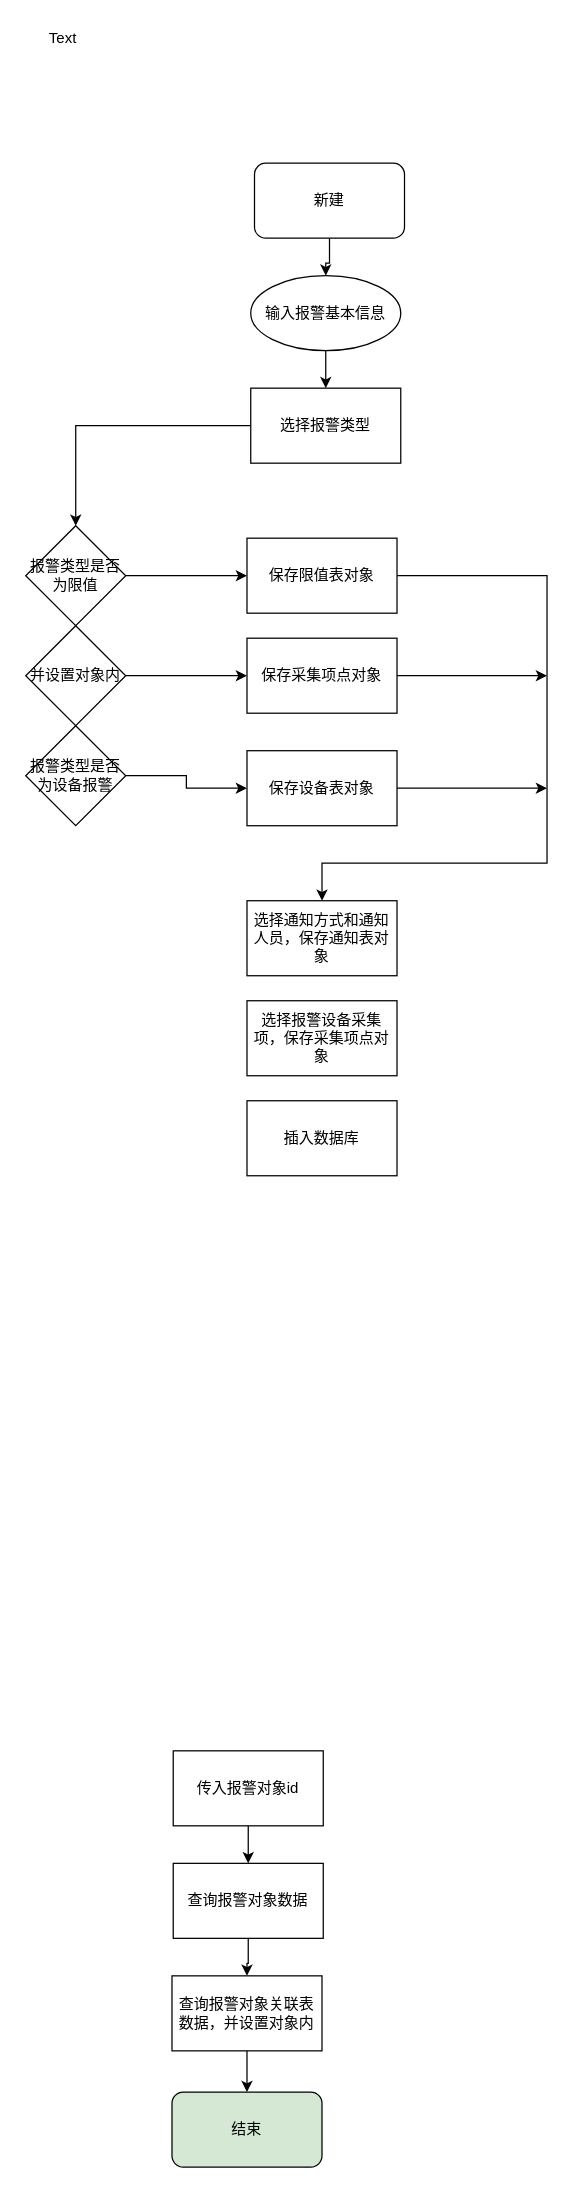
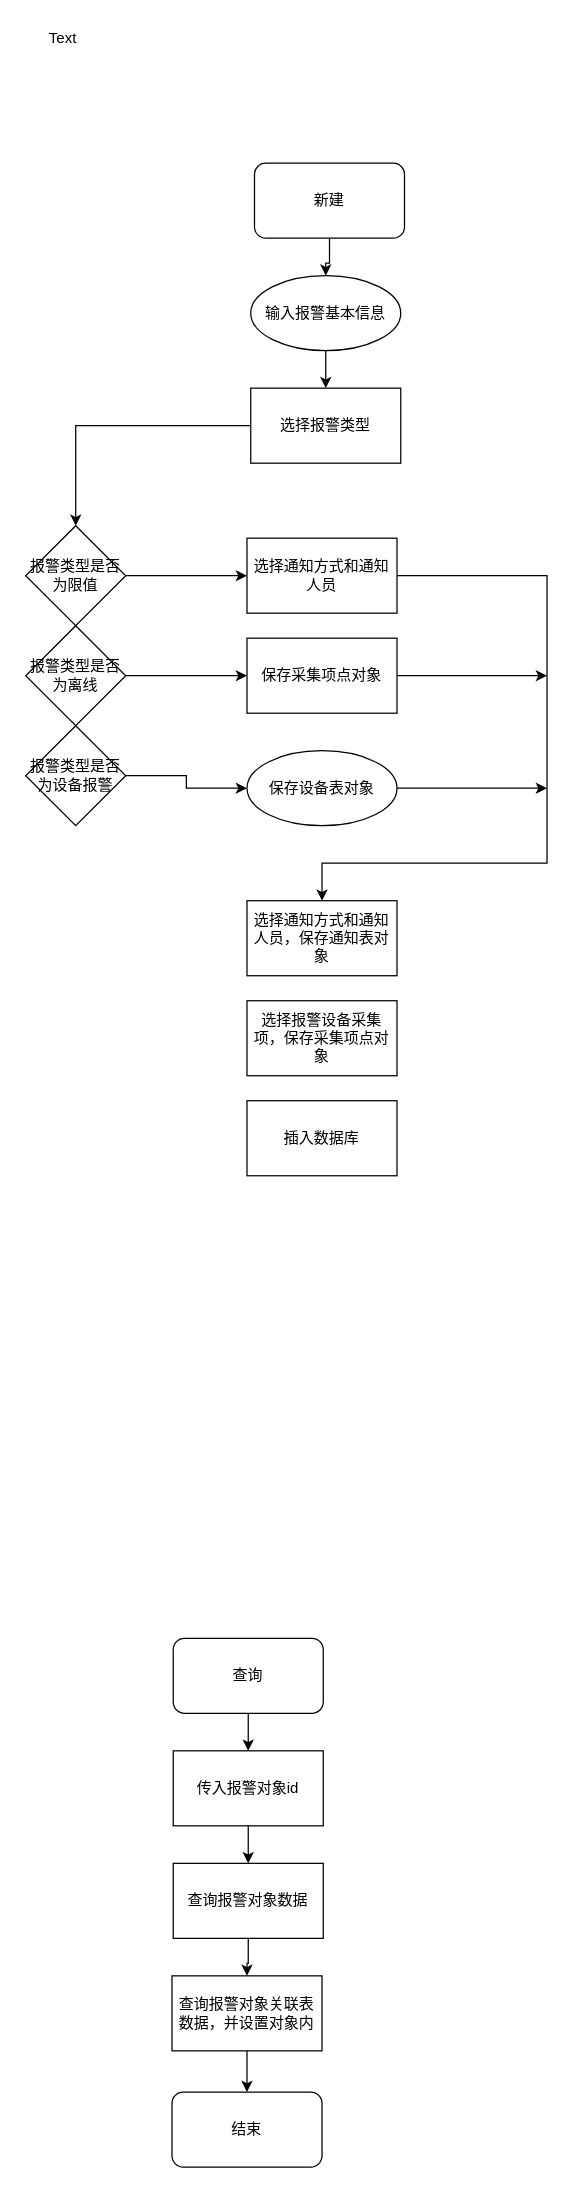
(322, 576) -> (322, 576)
(76, 676) -> (76, 676)
(322, 788) -> (322, 788)
none -> (248, 1676)
none -> (248, 1736)
(247, 2129) -> (247, 2129)
